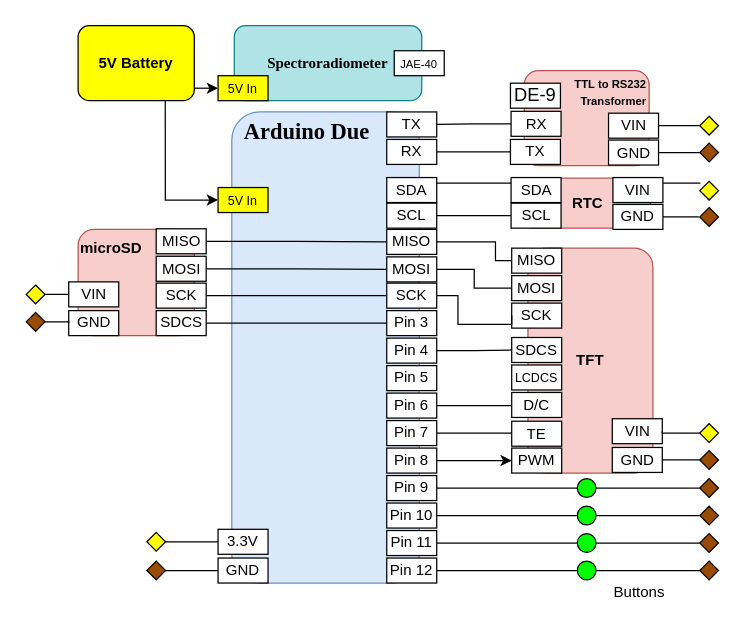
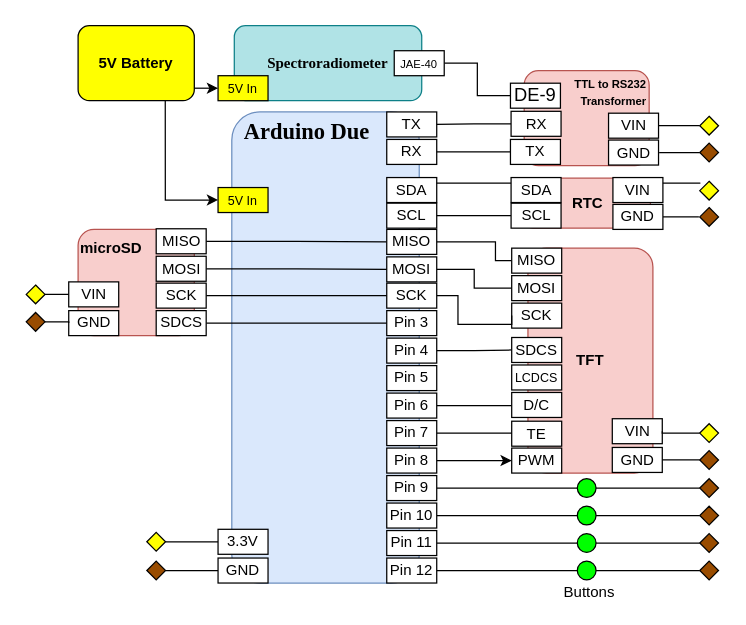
none -> (478, 79)
(643, 589) -> (593, 589)
